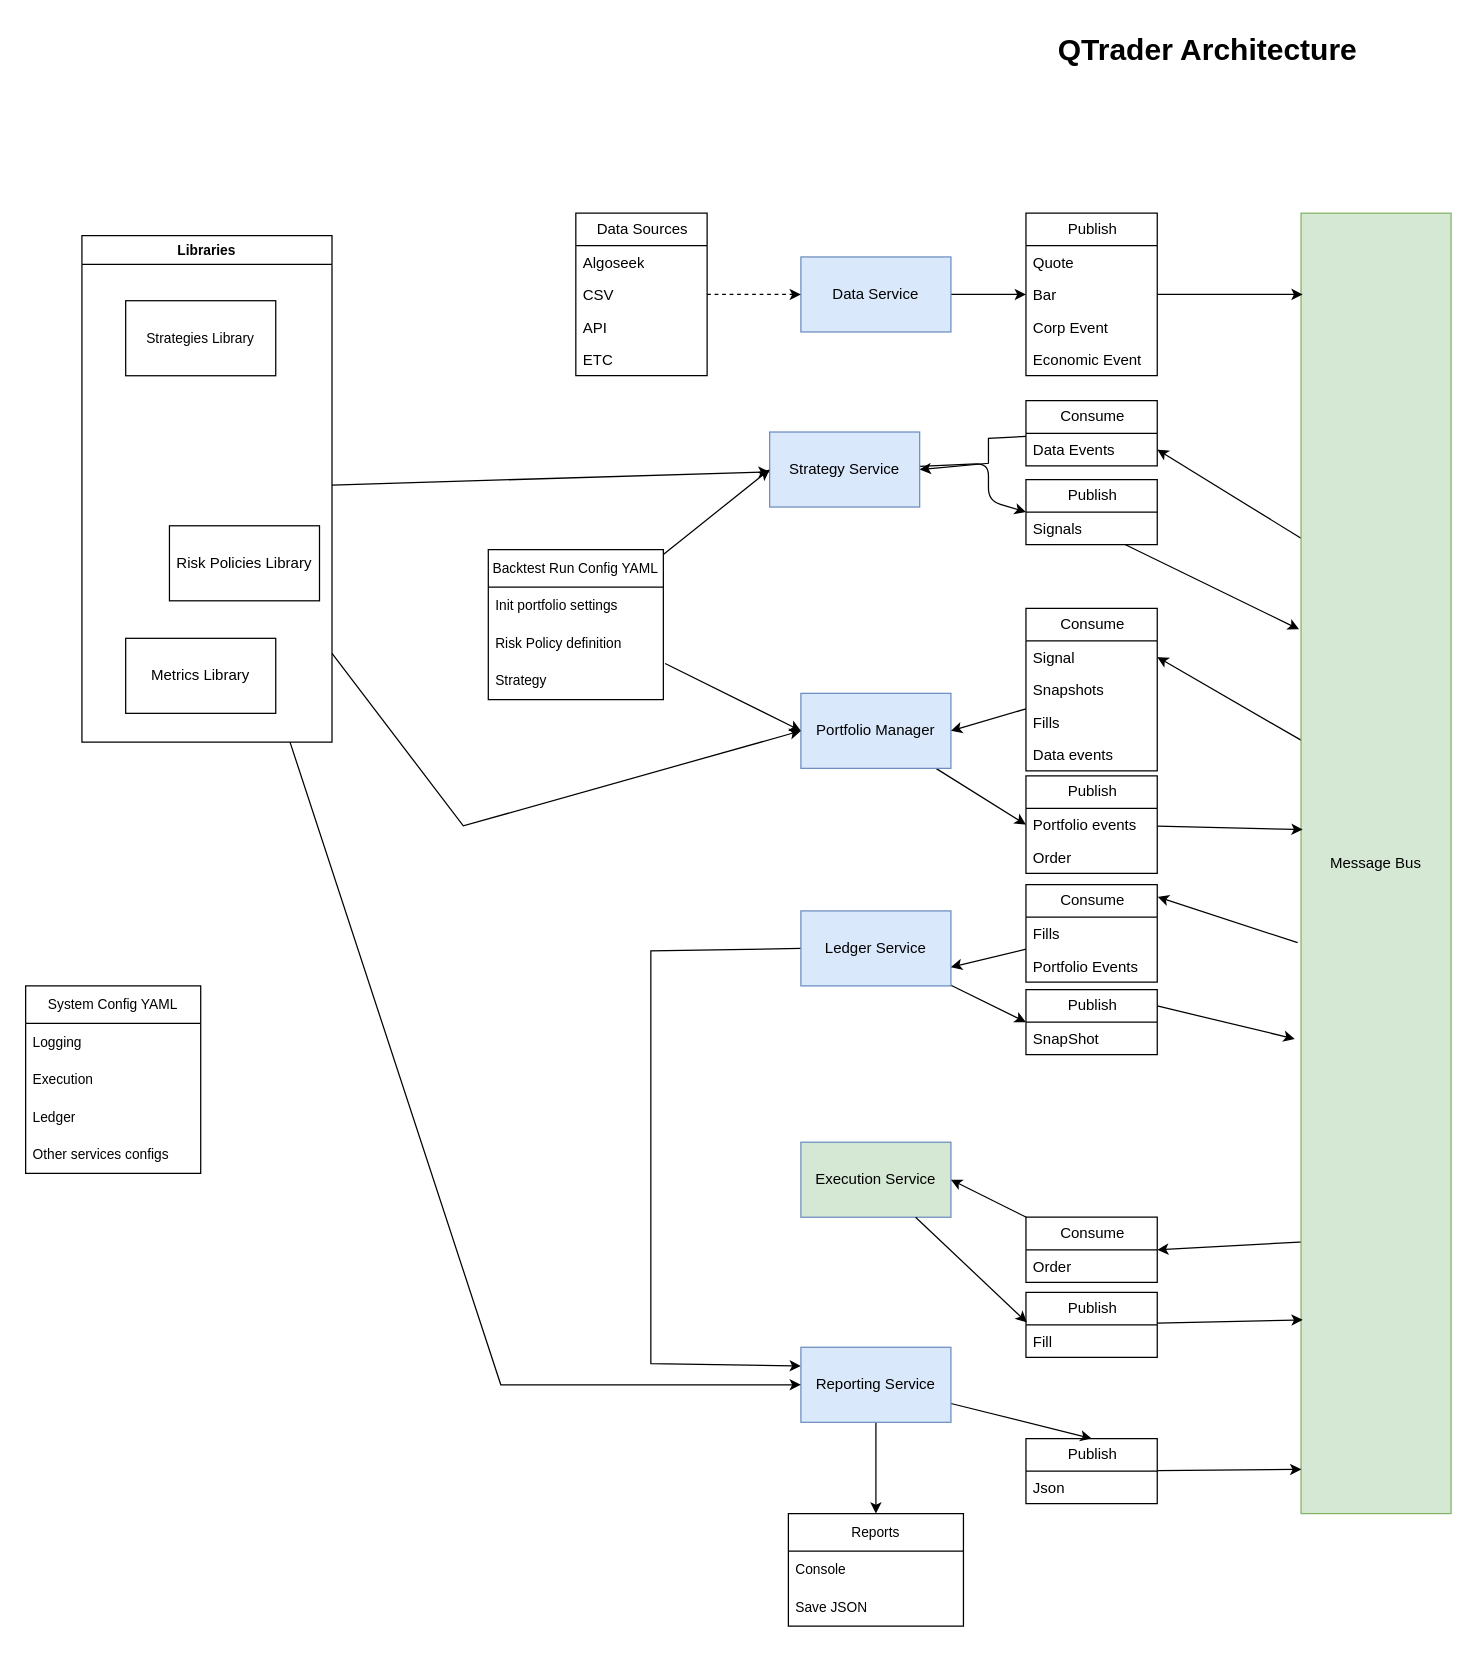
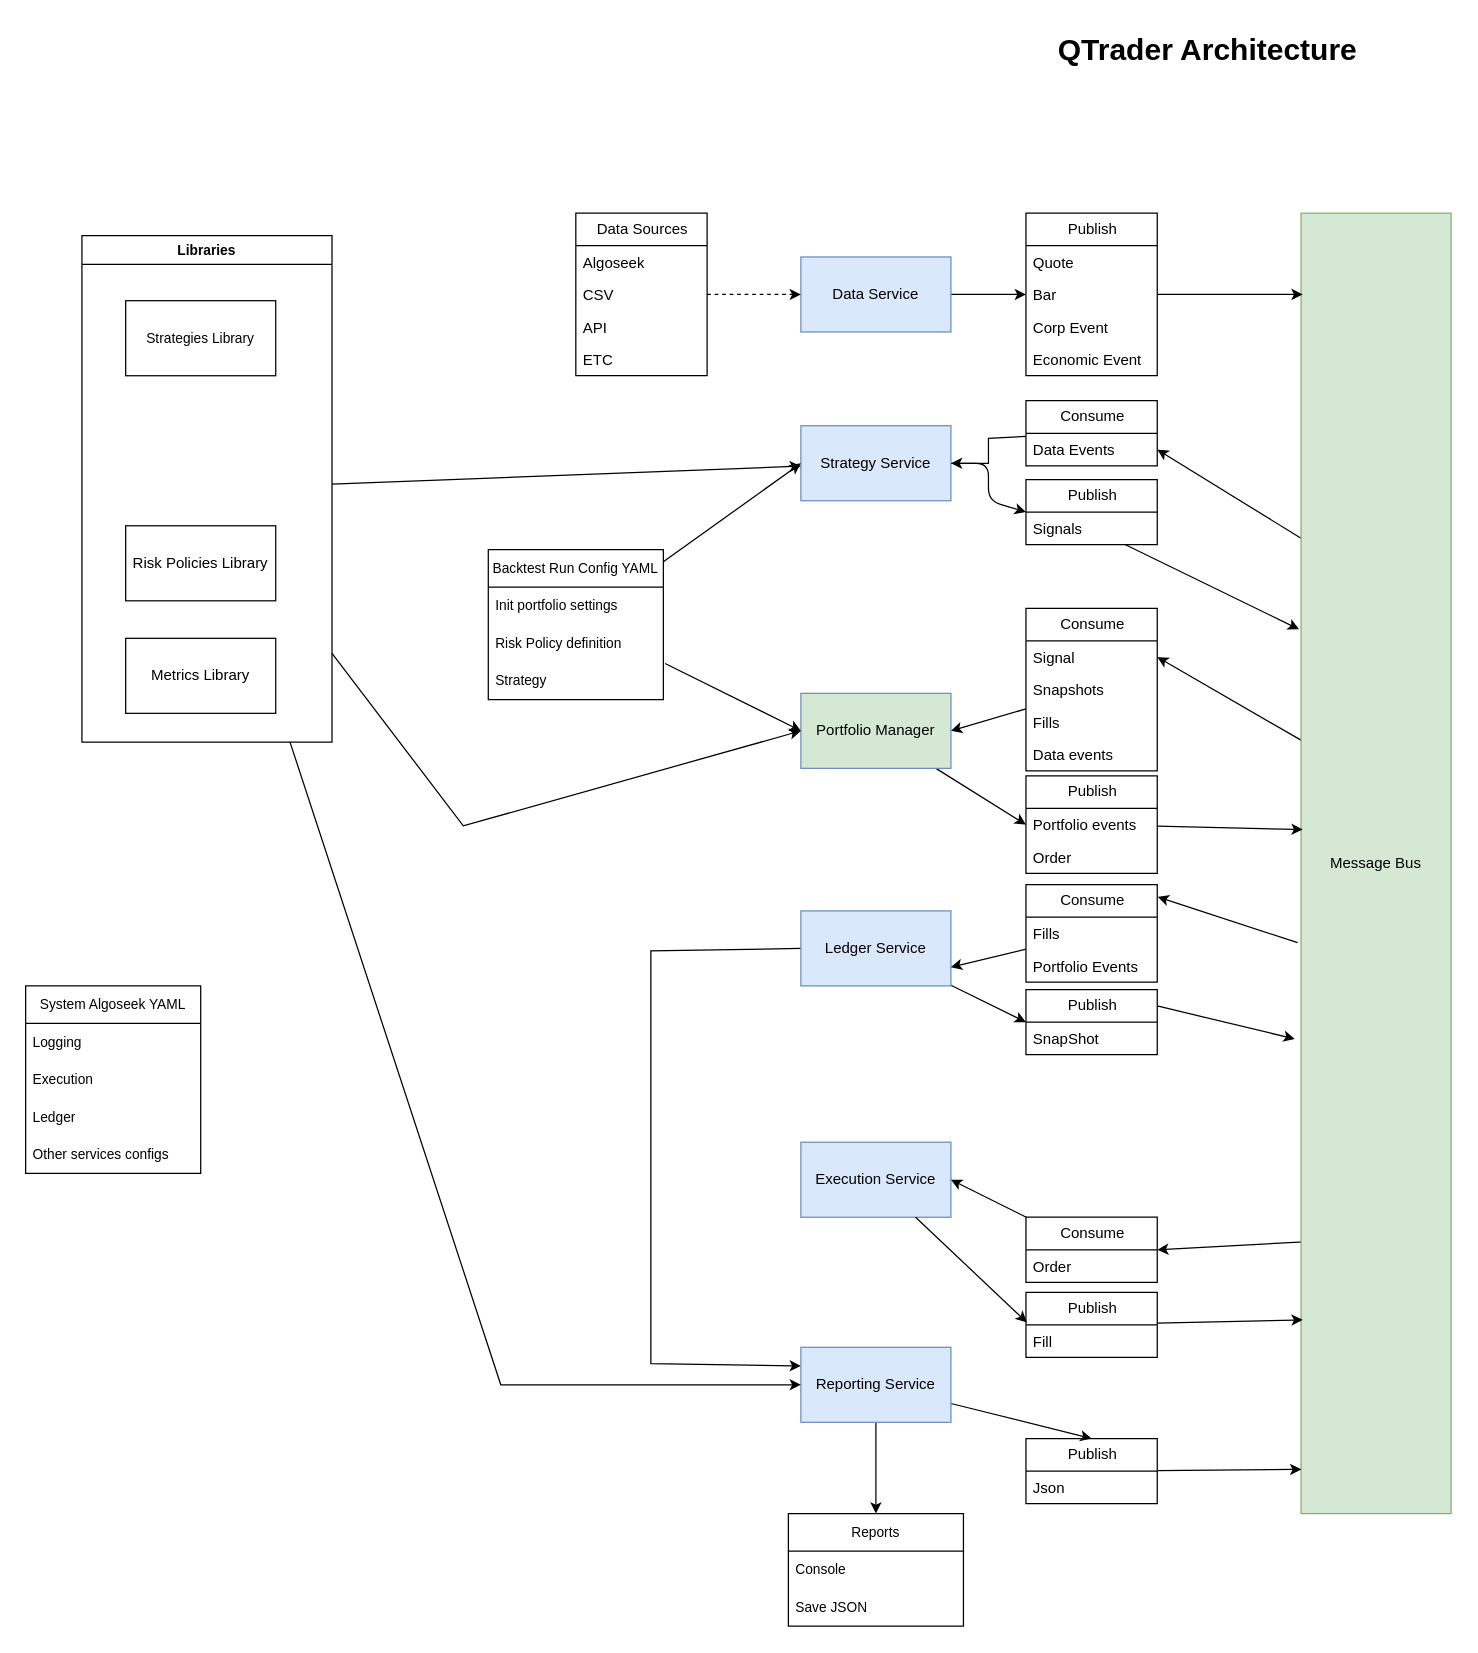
(844, 469) -> (876, 463)
(244, 563) -> (201, 563)
(876, 731) -> (876, 731)
(113, 1004) -> (113, 1004)
(876, 1179) -> (876, 1179)
